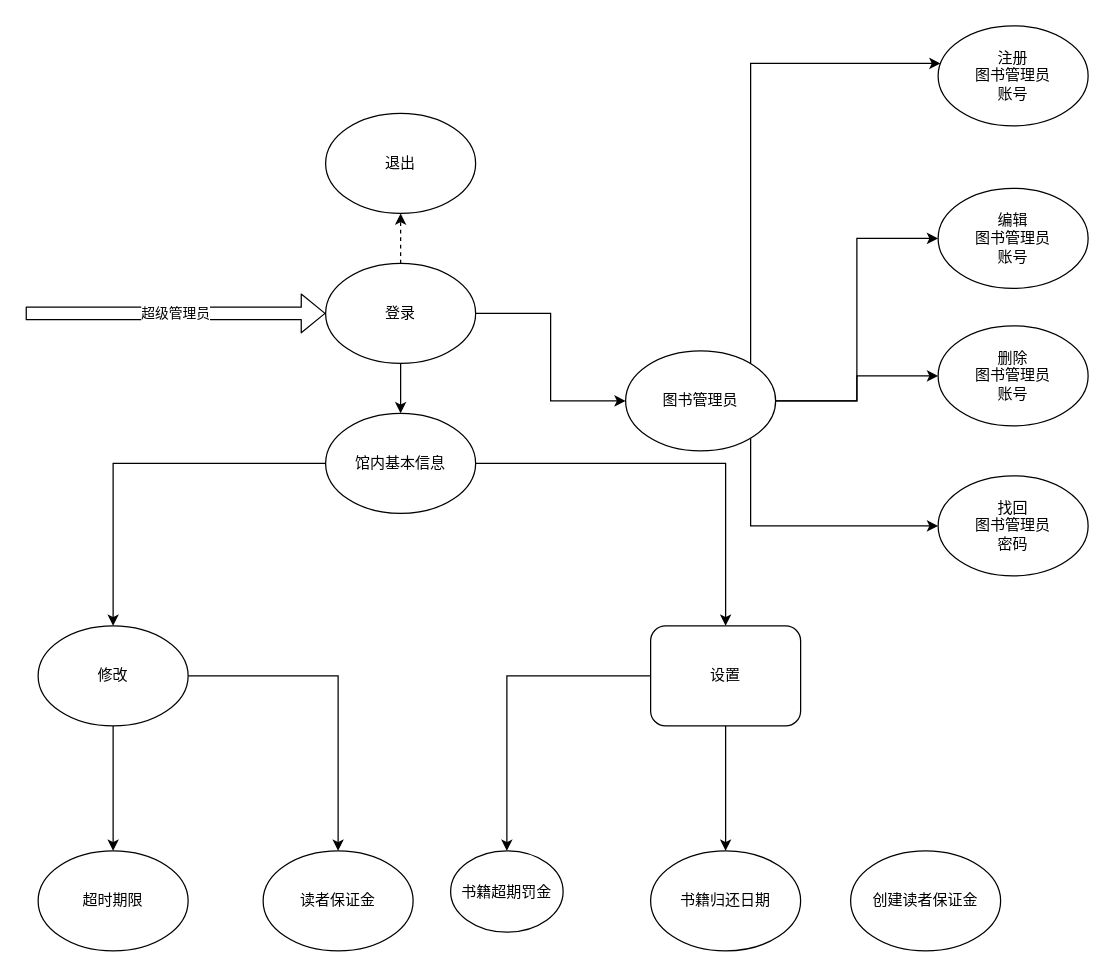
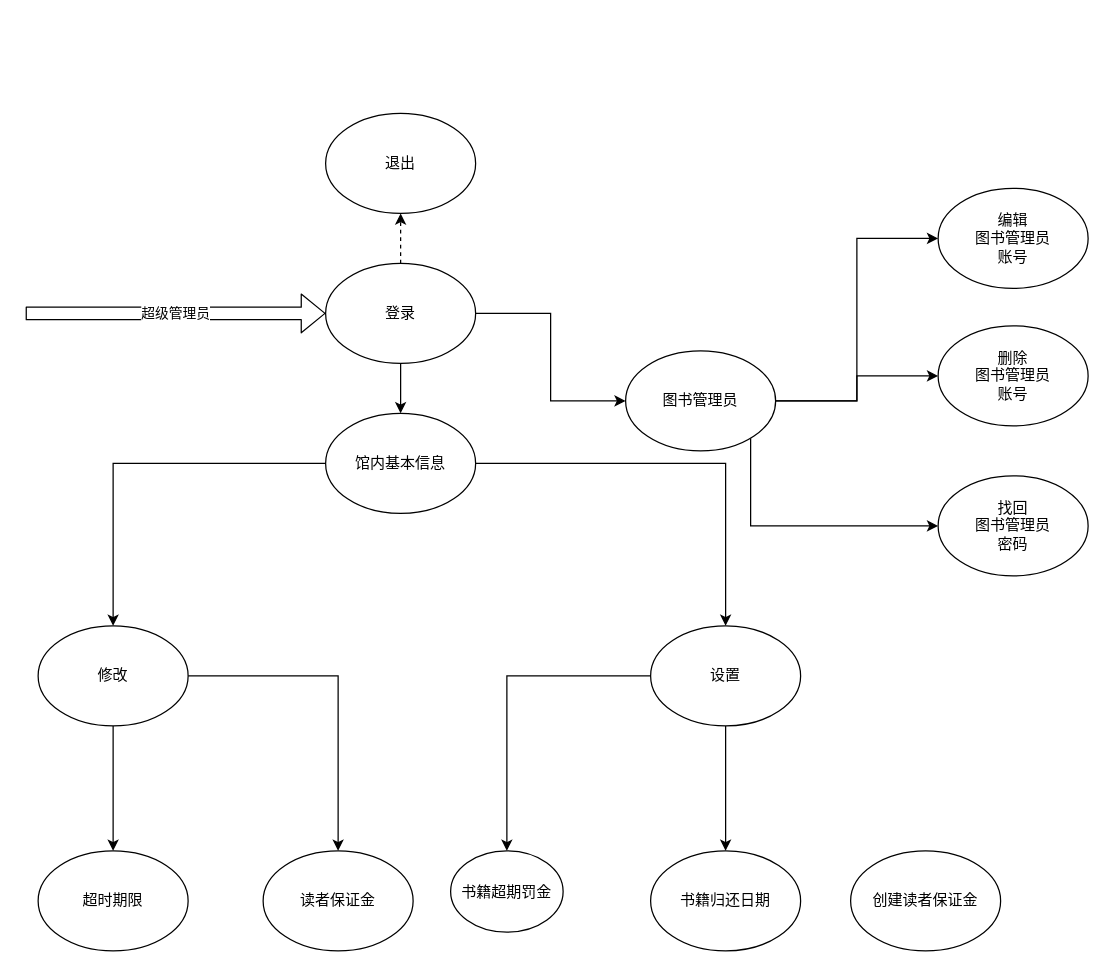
(1013, 76) -> none
(751, 123) -> none
(726, 676) -> (726, 676)
